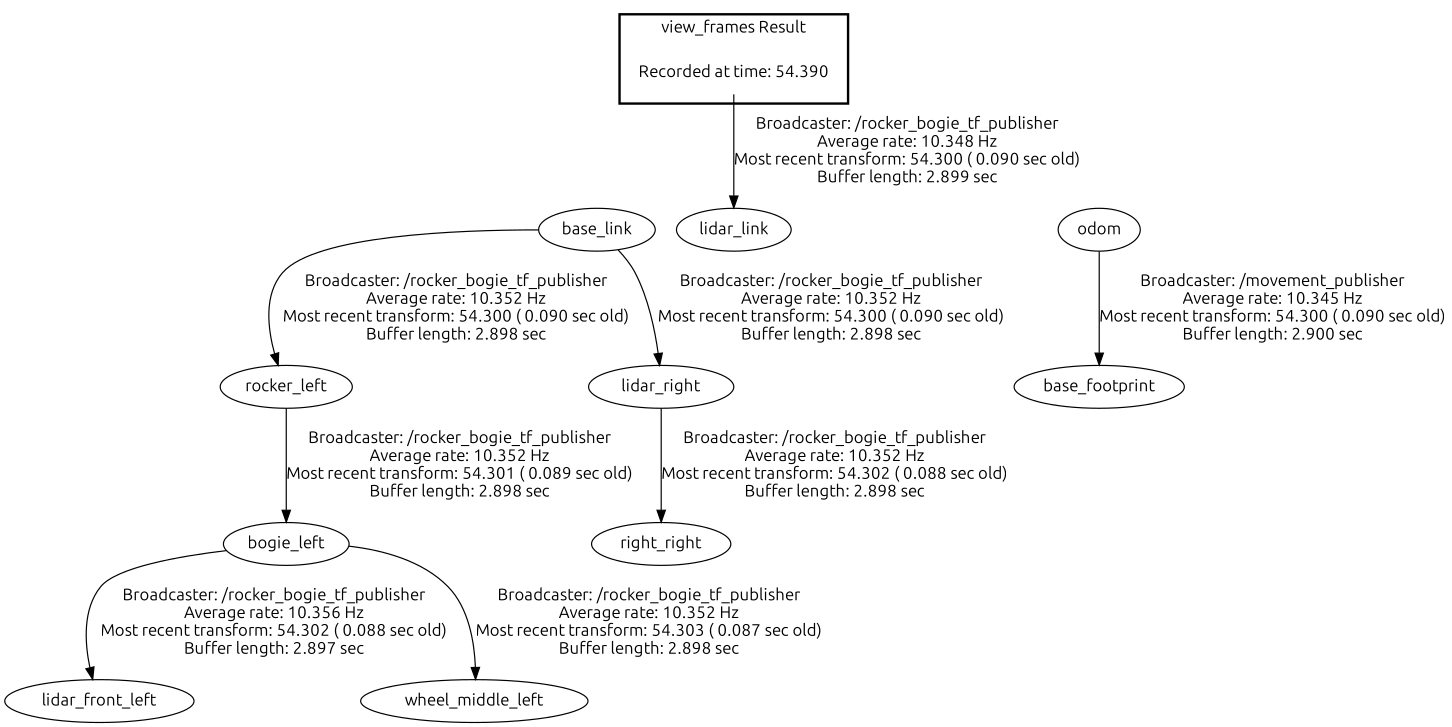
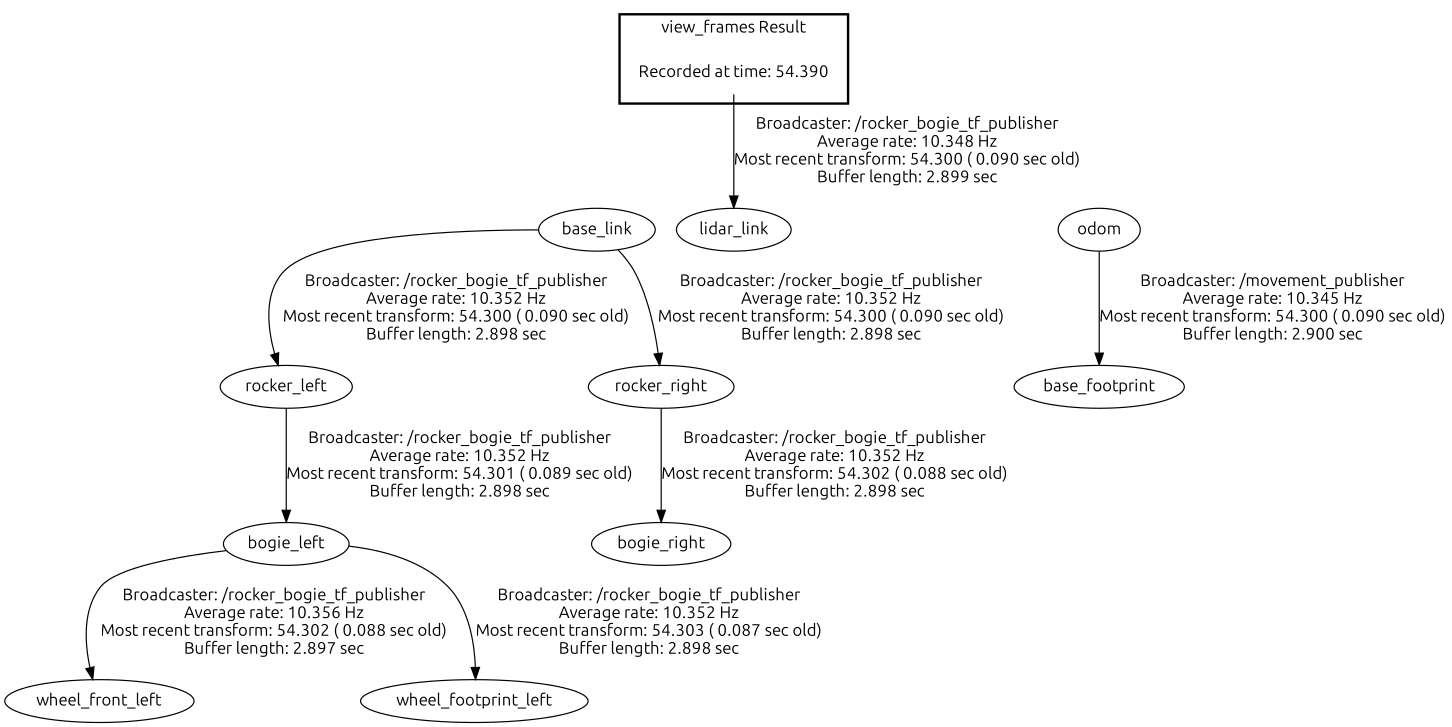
(661, 387) -> (661, 387)
(661, 544) -> (661, 544)
(99, 701) -> (99, 701)
(474, 701) -> (474, 701)
